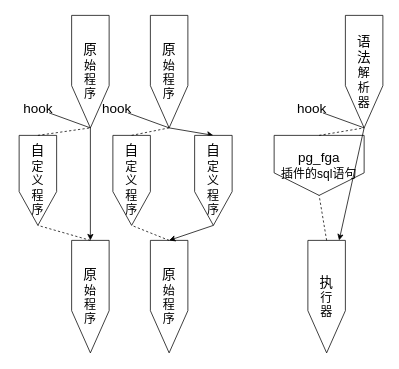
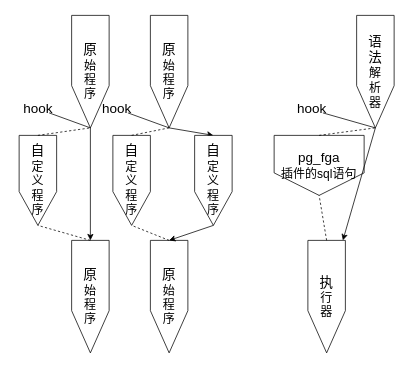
(364, 72) -> (375, 72)
